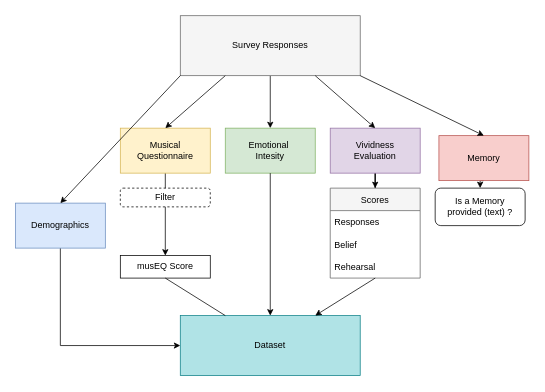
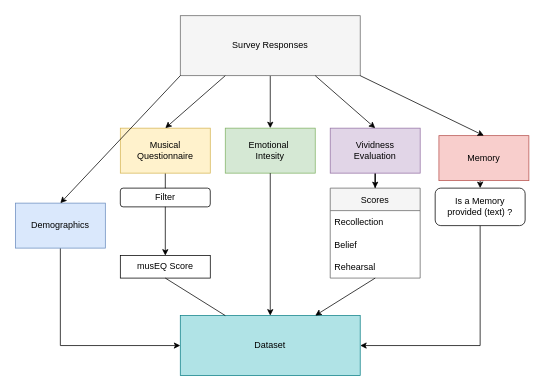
(165, 197) -> (165, 197)
(357, 222) -> (361, 222)
none -> (424, 345)
